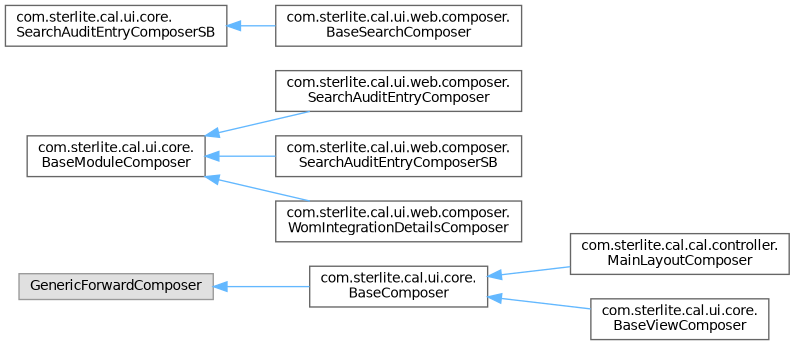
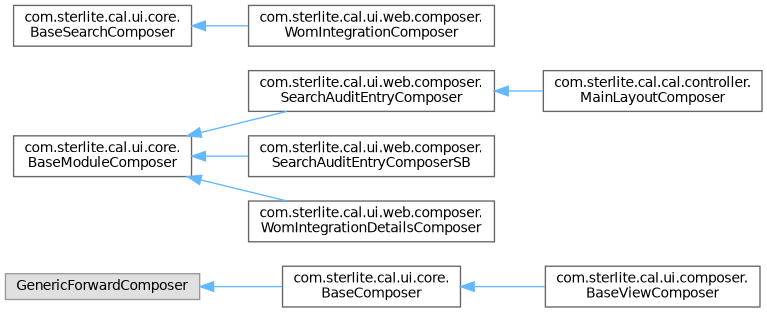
(116, 26) -> (103, 26)
(399, 26) -> (372, 26)
(536, 271) -> (526, 91)
(680, 319) -> (653, 287)
